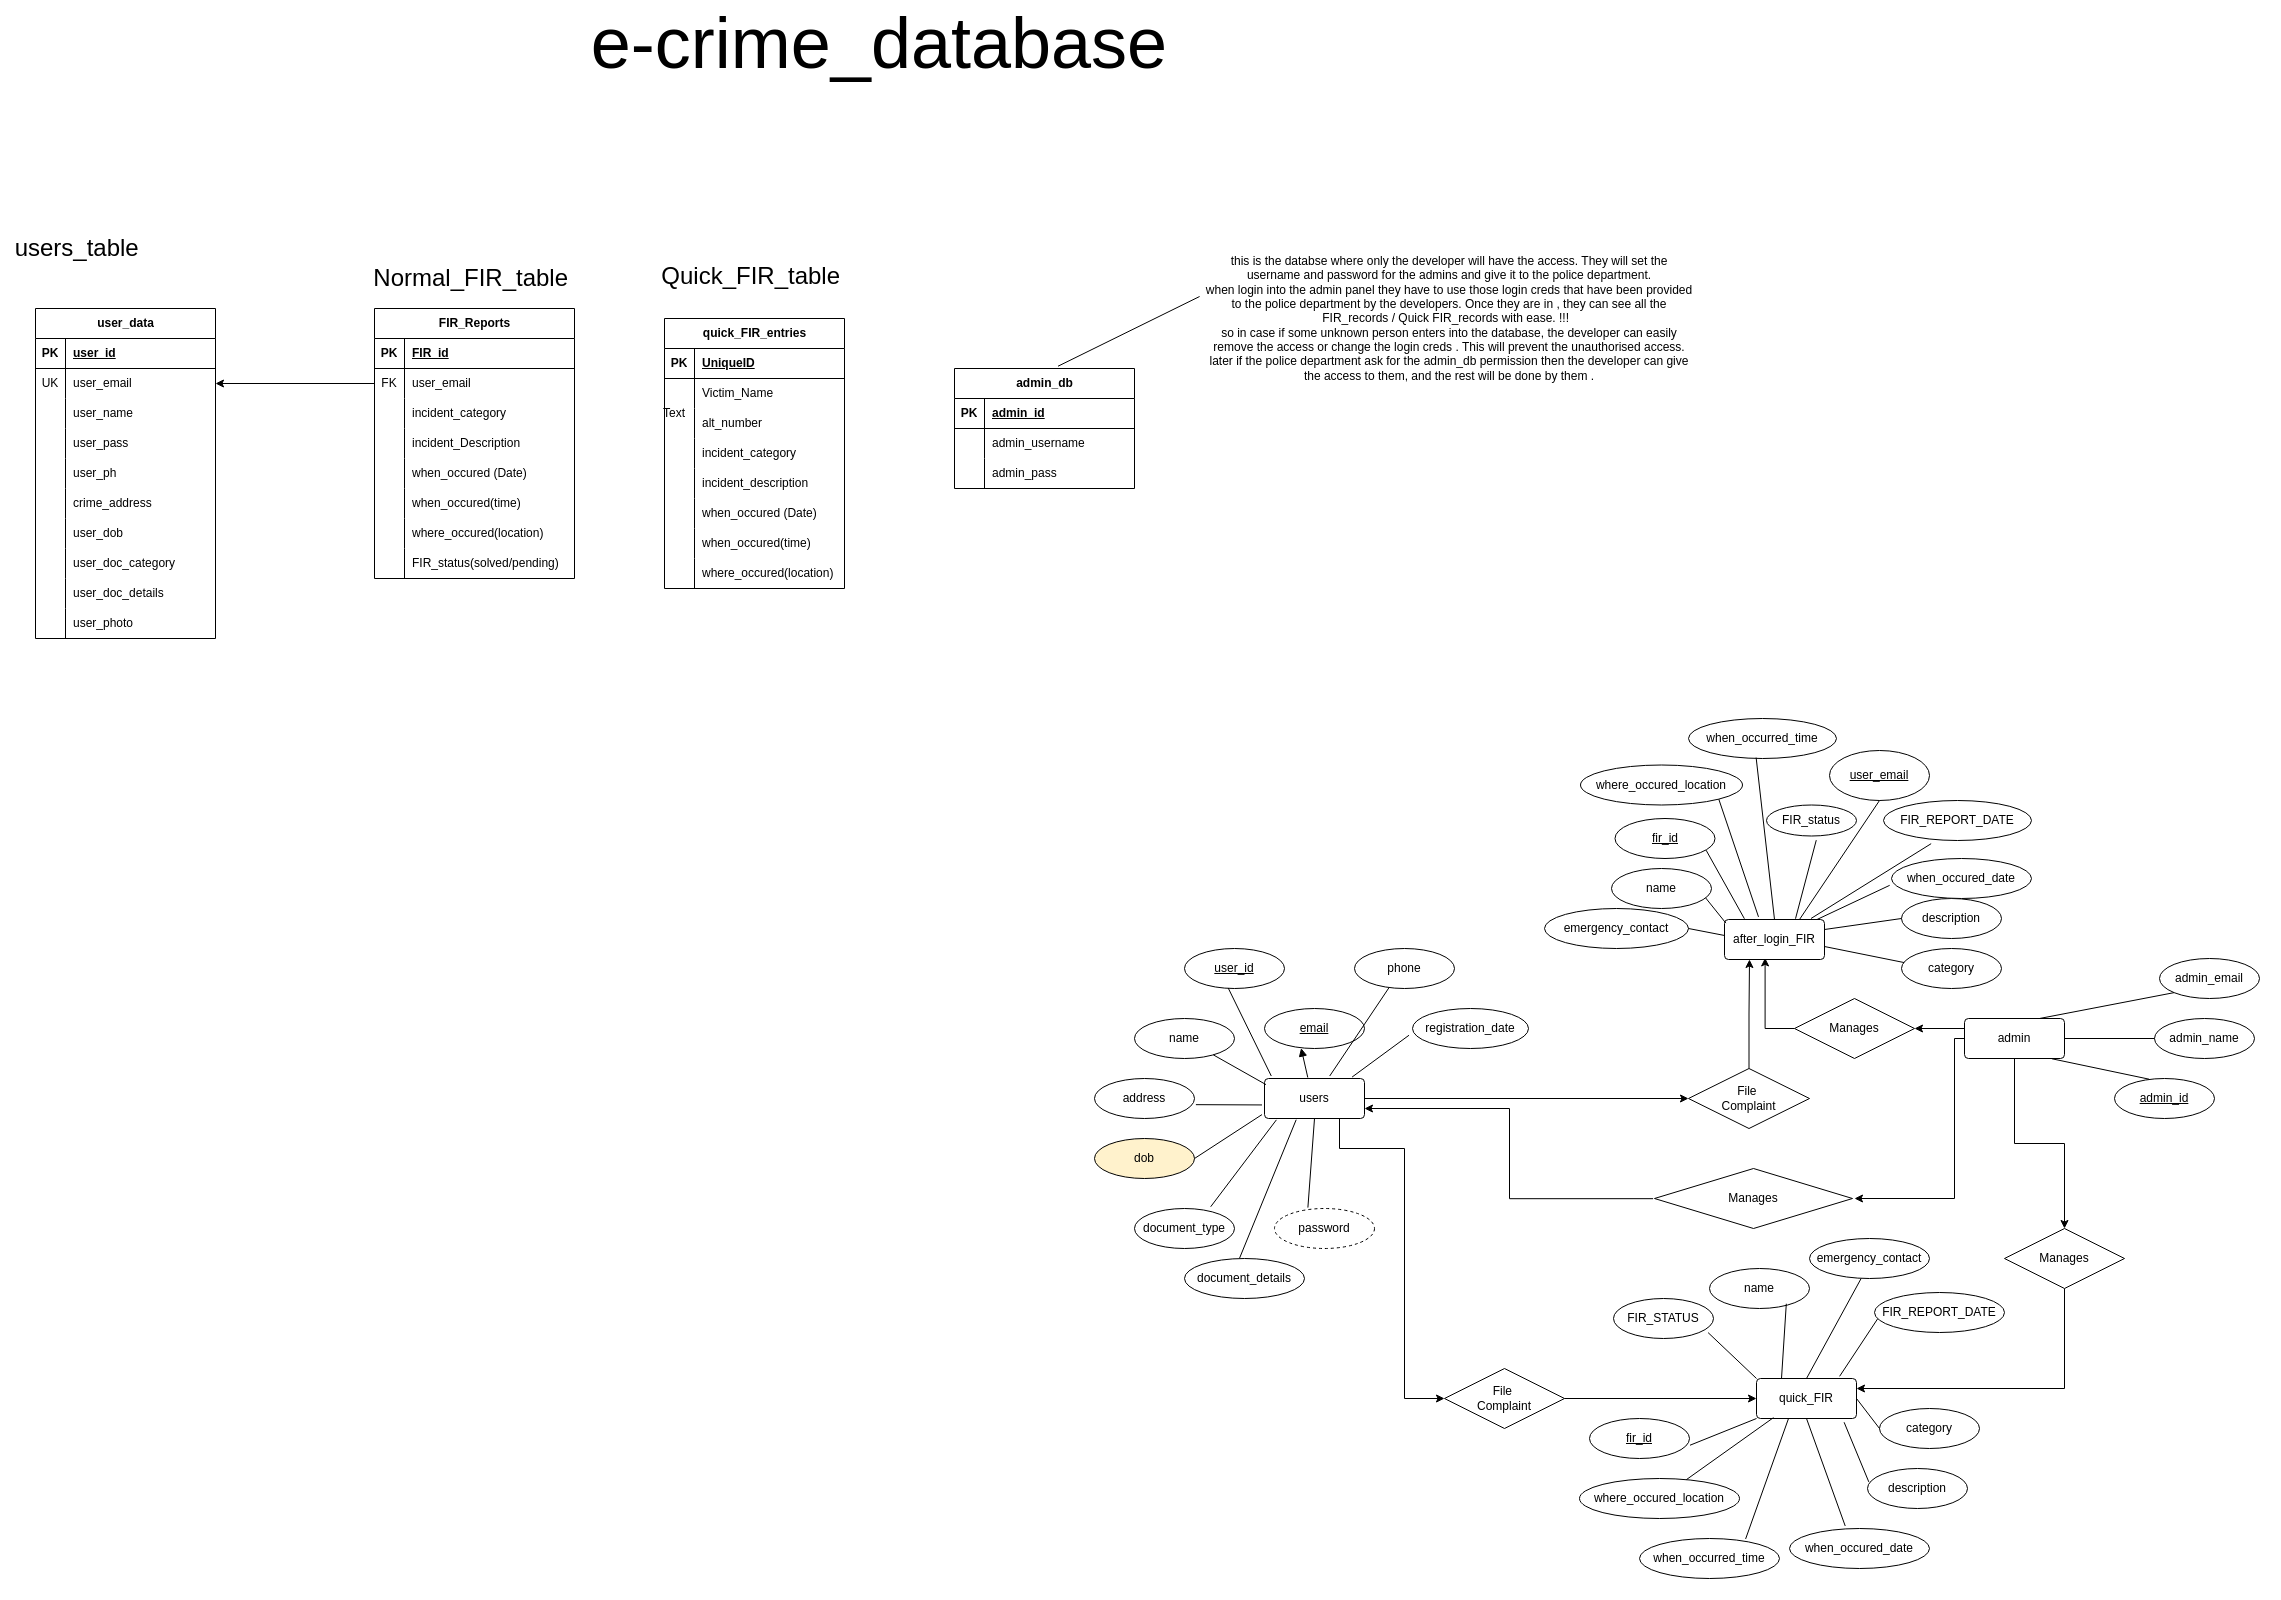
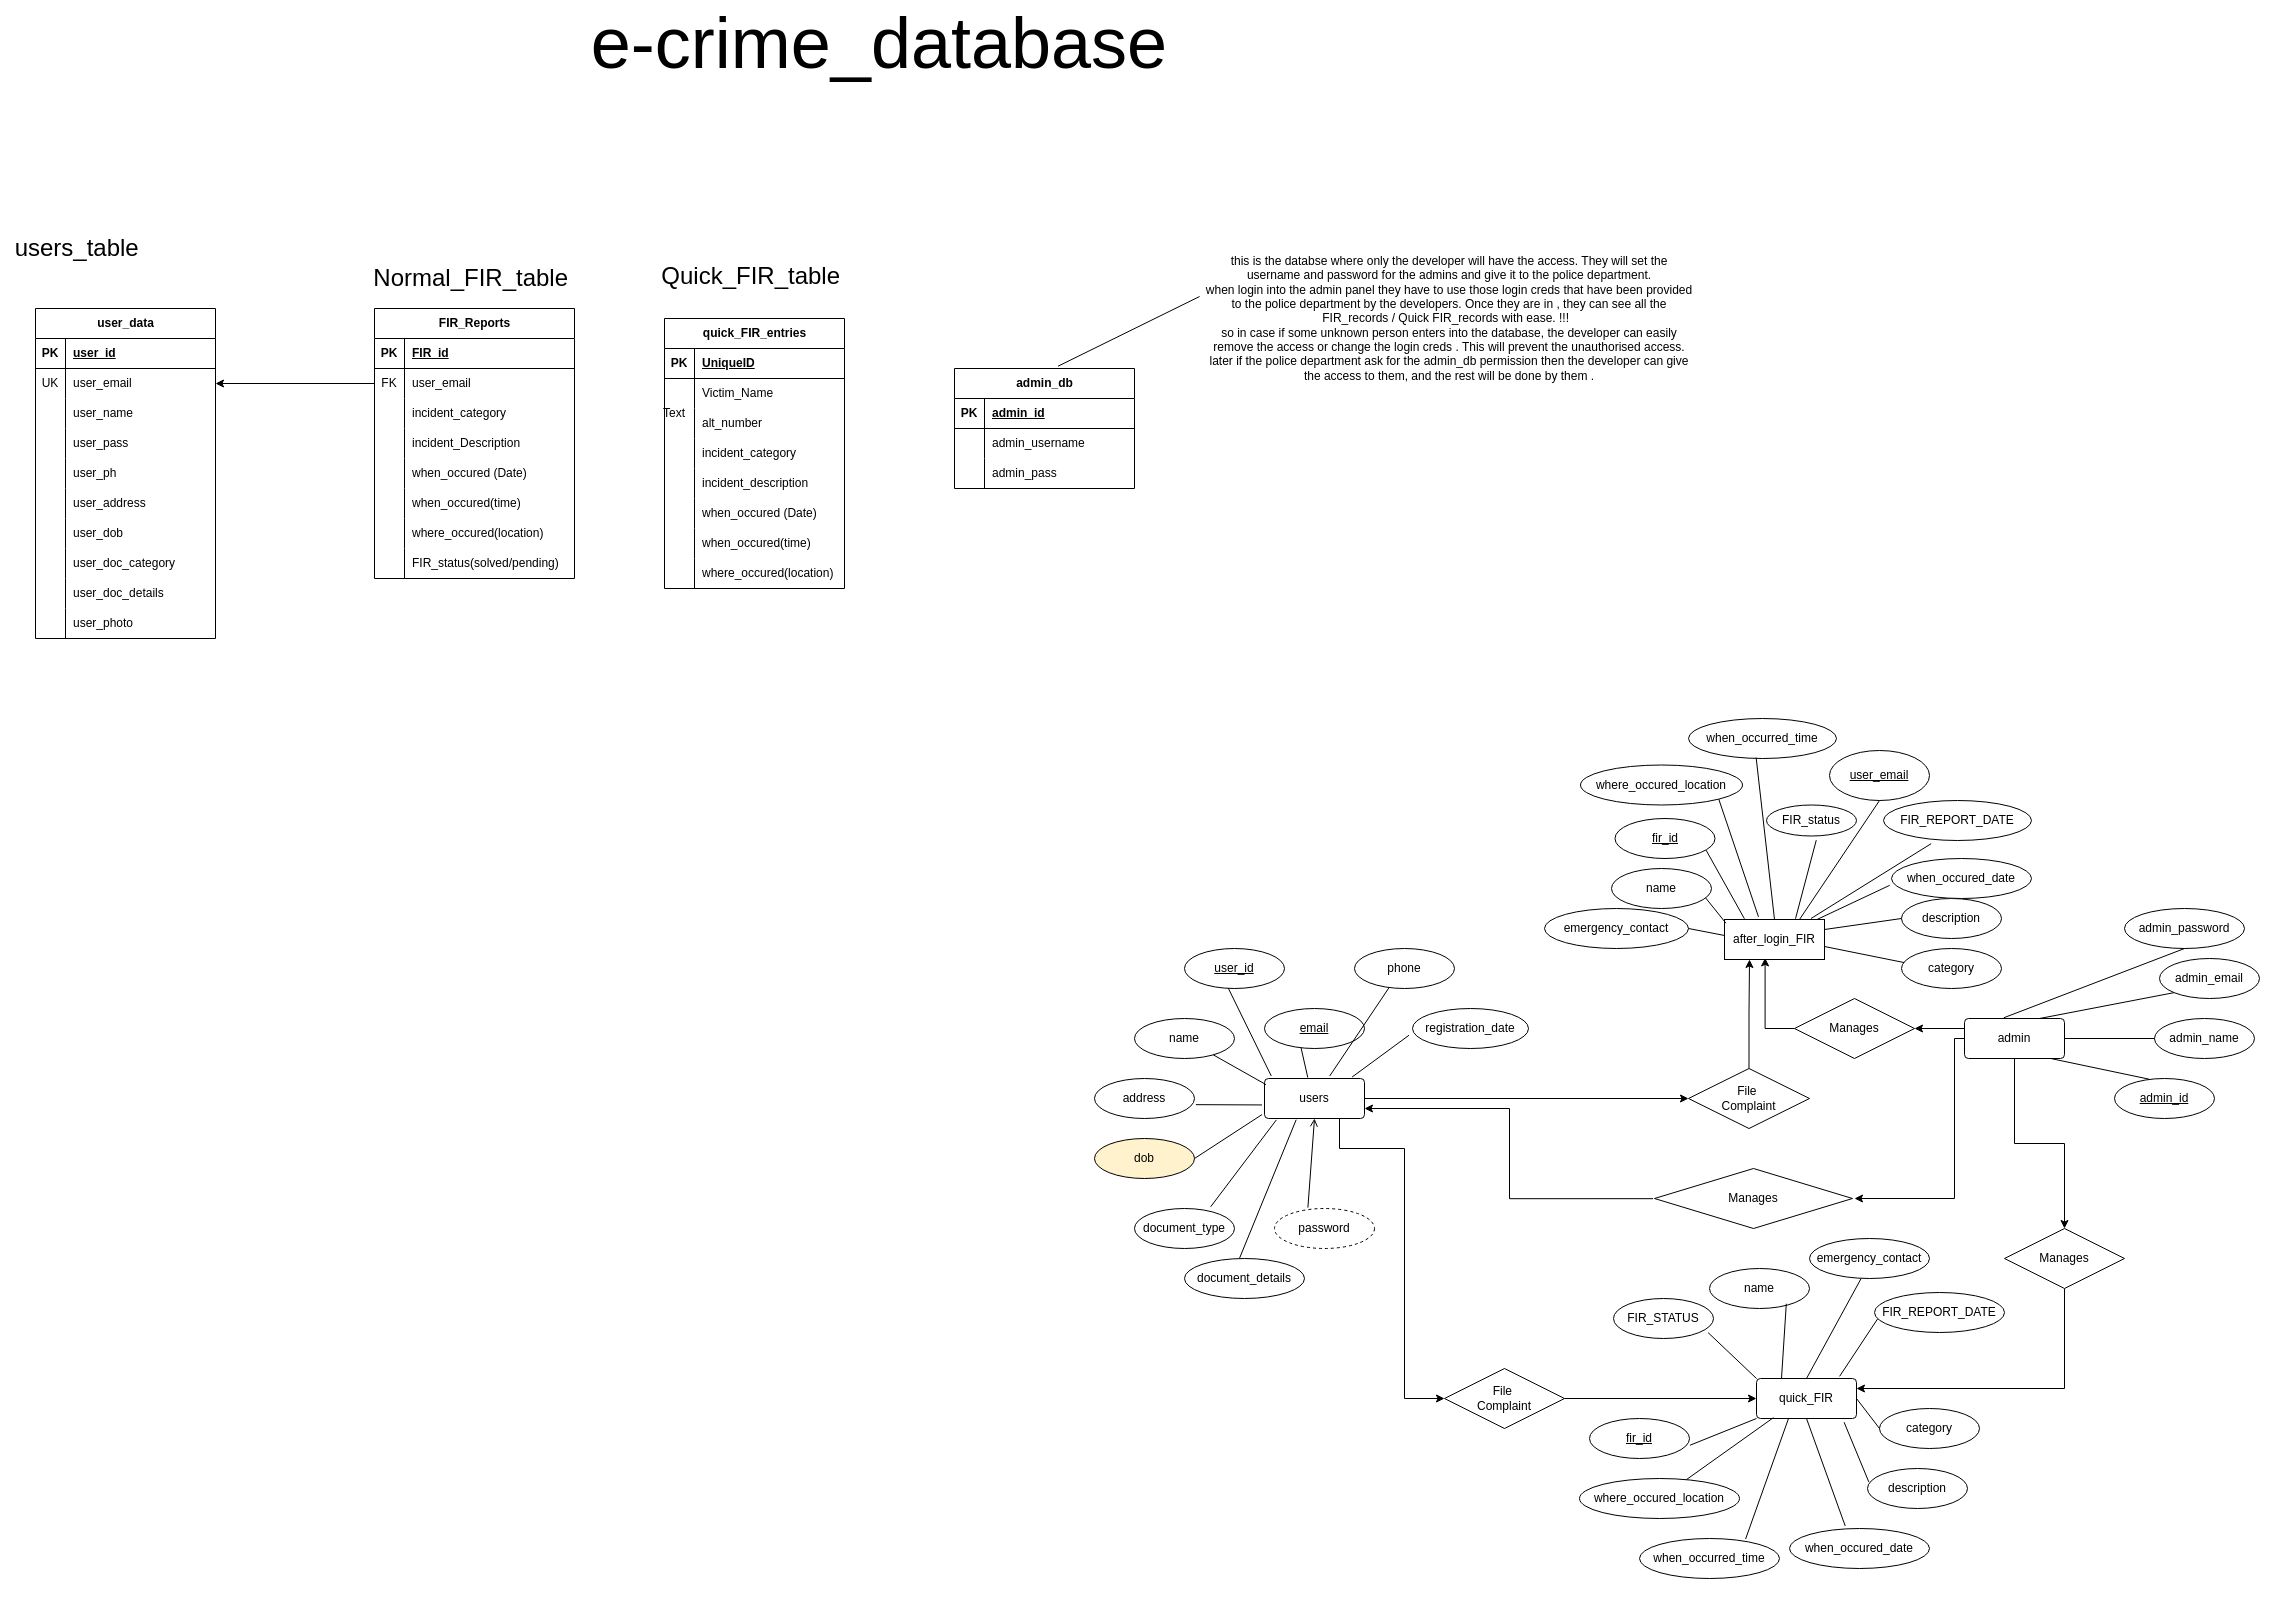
(116, 504) -> (114, 504)
none -> (2185, 929)
(1775, 940) -> (1775, 940)
none -> (2094, 983)
(1303, 1057) -> (1302, 1053)
(1314, 1123) -> (1314, 1124)
